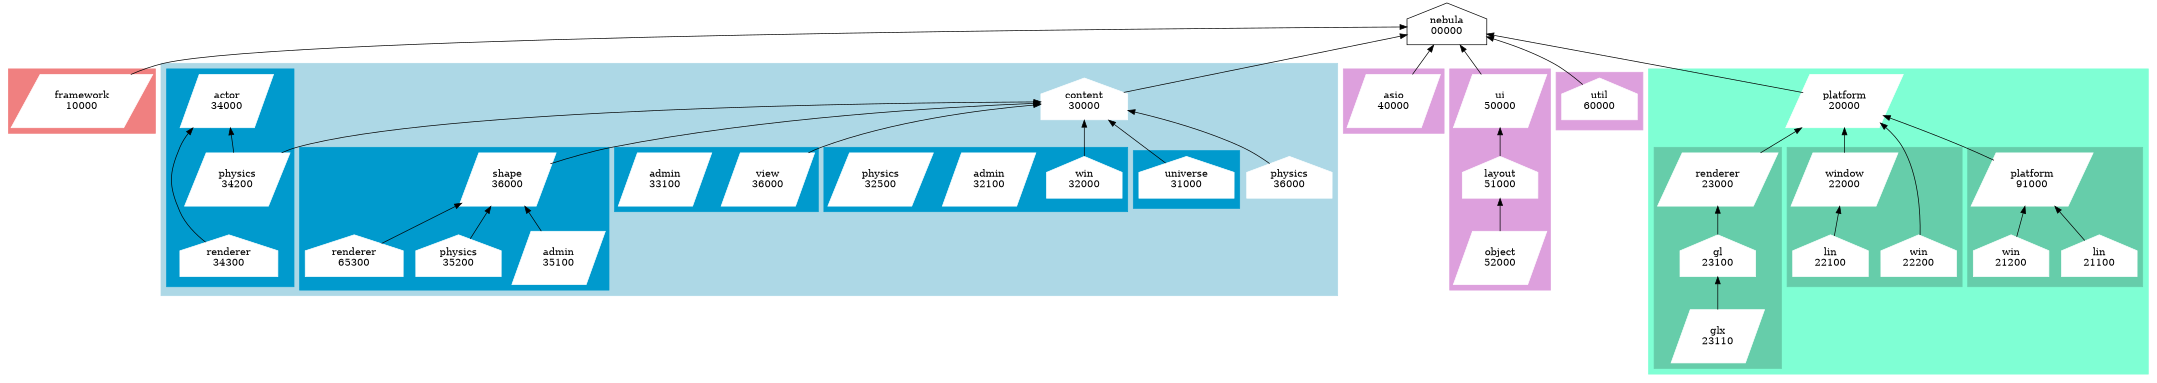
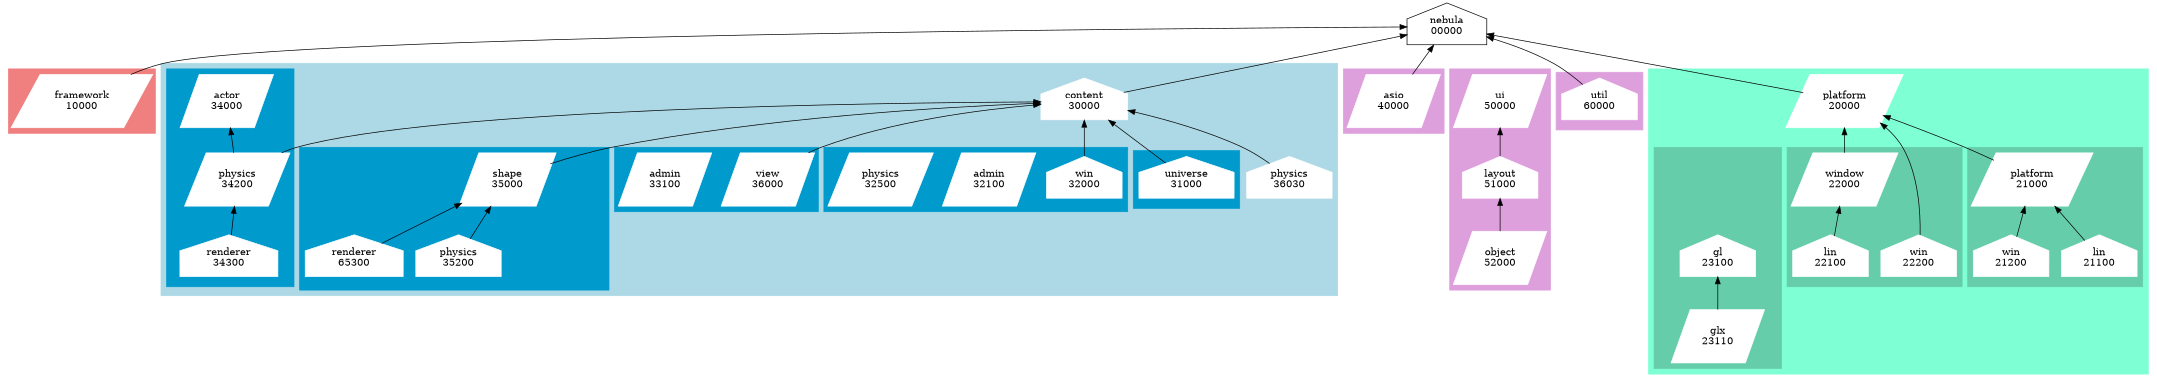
(1473, 63) -> none
(507, 180) -> (507, 180)
(1289, 180) -> (1289, 180)
(1718, 180) -> none
(2032, 180) -> (2032, 180)
(173, 191) -> (232, 224)
(559, 258) -> none
